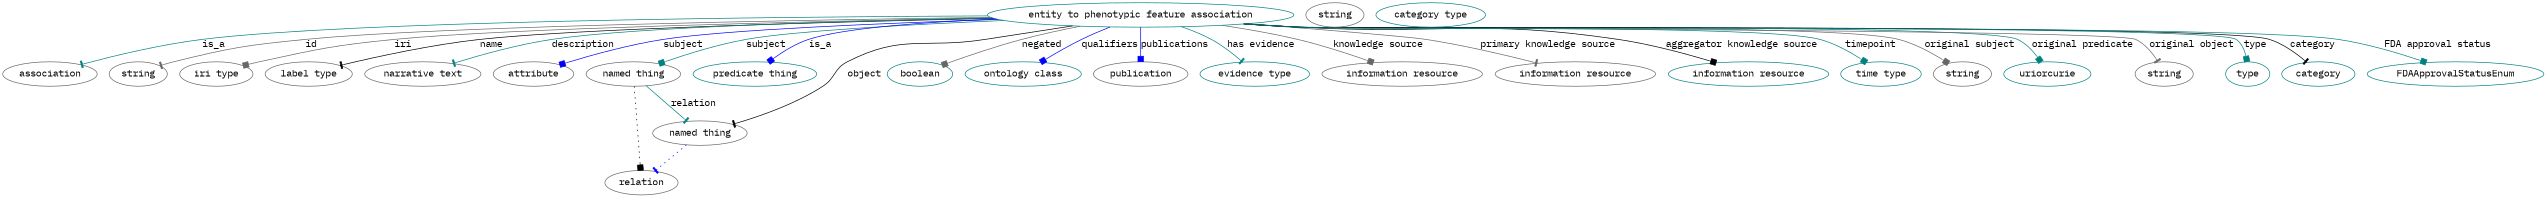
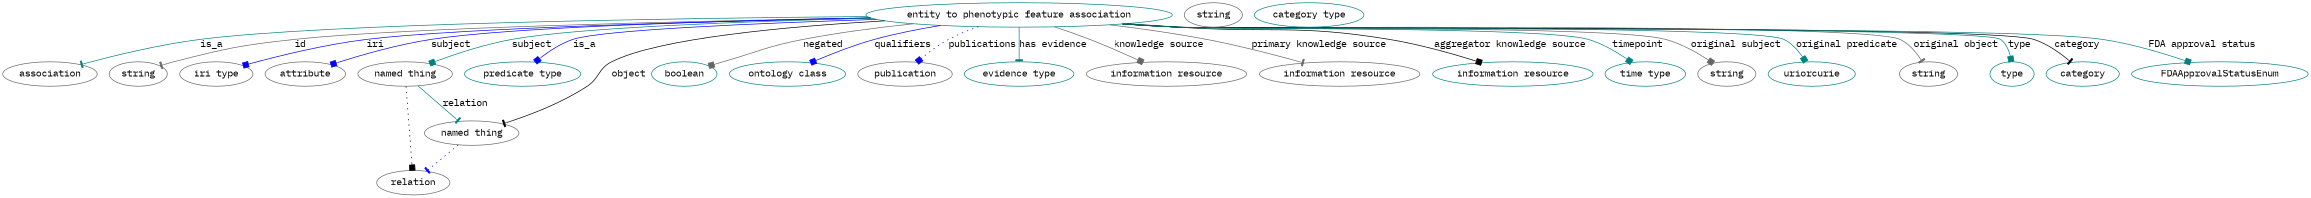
(471, 34) -> (403, 36)
(1141, 41) -> (949, 39)
(309, 74) -> none
(423, 74) -> none
(755, 74) -> (523, 74)
